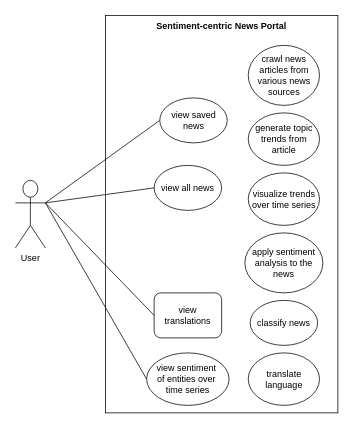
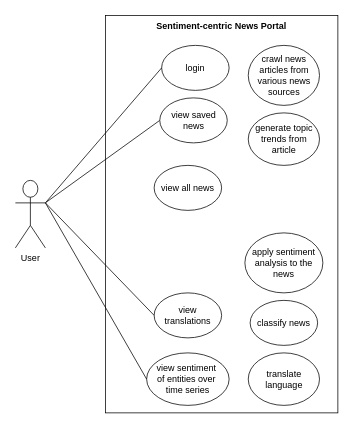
none -> (195, 68)
none -> (107, 131)
(101, 195) -> none
(284, 199) -> none
(188, 315) -> (188, 315)
